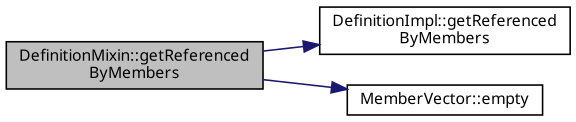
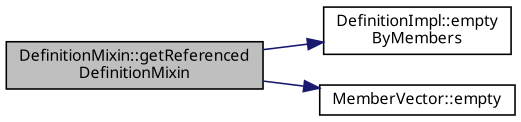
(445, 31) -> (417, 31)
(135, 65) -> (135, 65)
